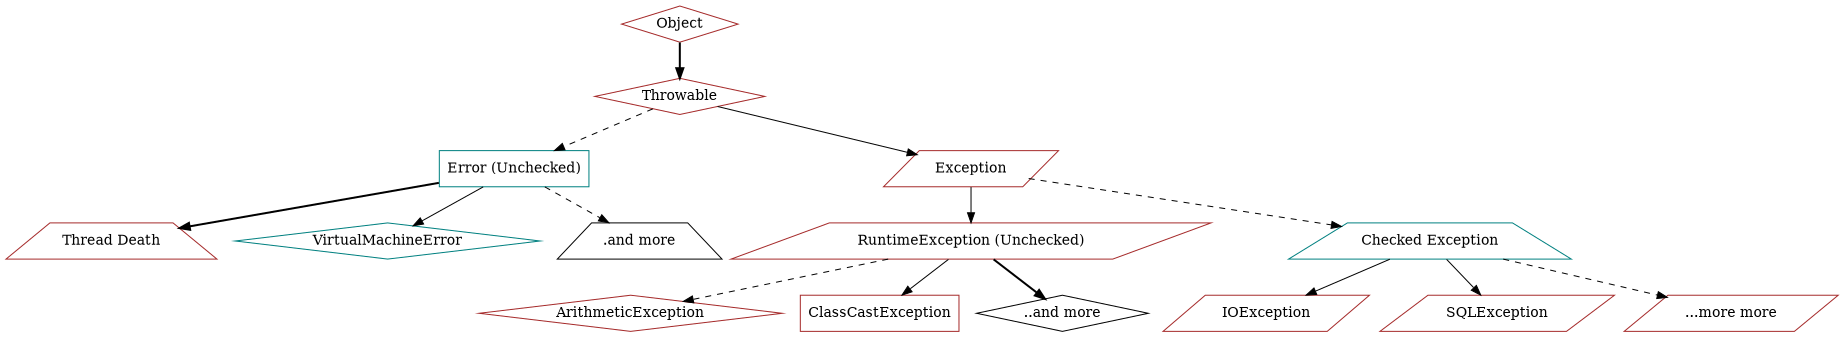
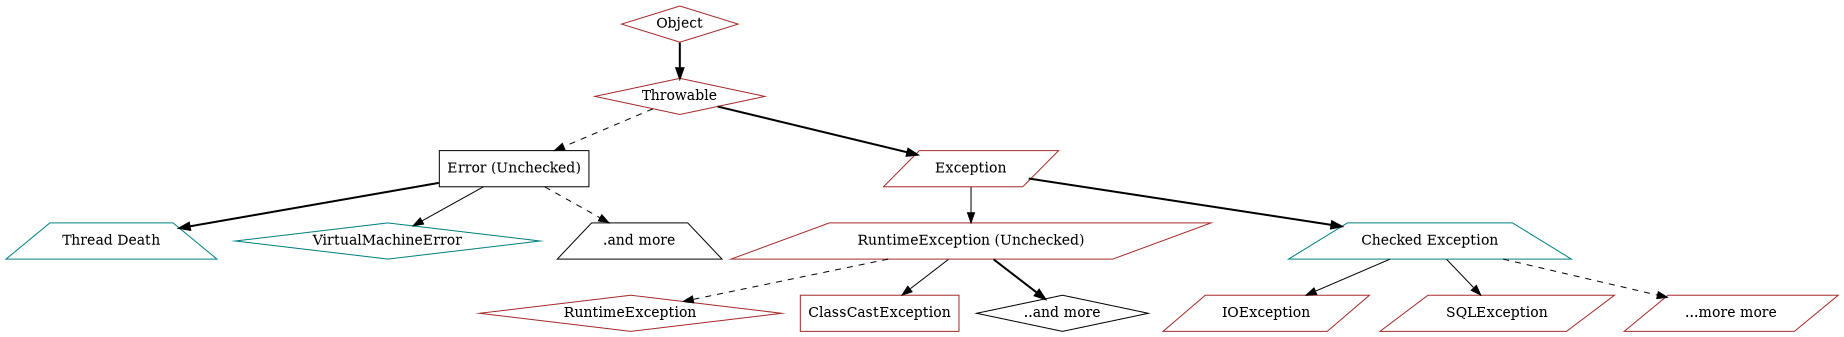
(813, 129) -> (813, 129)
(514, 169) -> (514, 169)
(1180, 202) -> (1180, 202)
(111, 241) -> (111, 241)
(631, 313) -> (631, 313)
